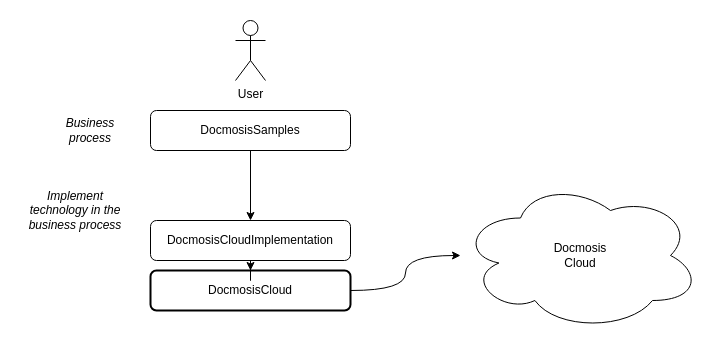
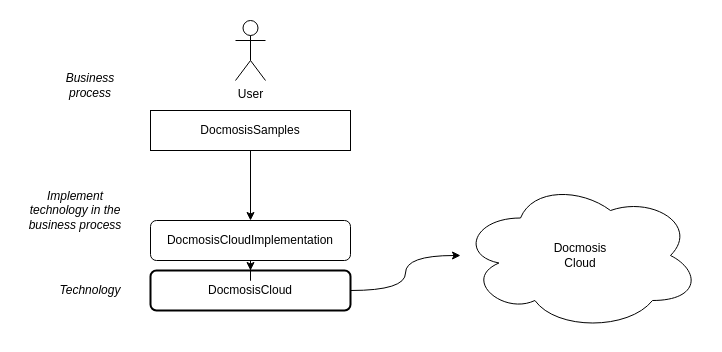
(91, 131) -> (91, 86)
(251, 131) -> (251, 131)
none -> (91, 291)
